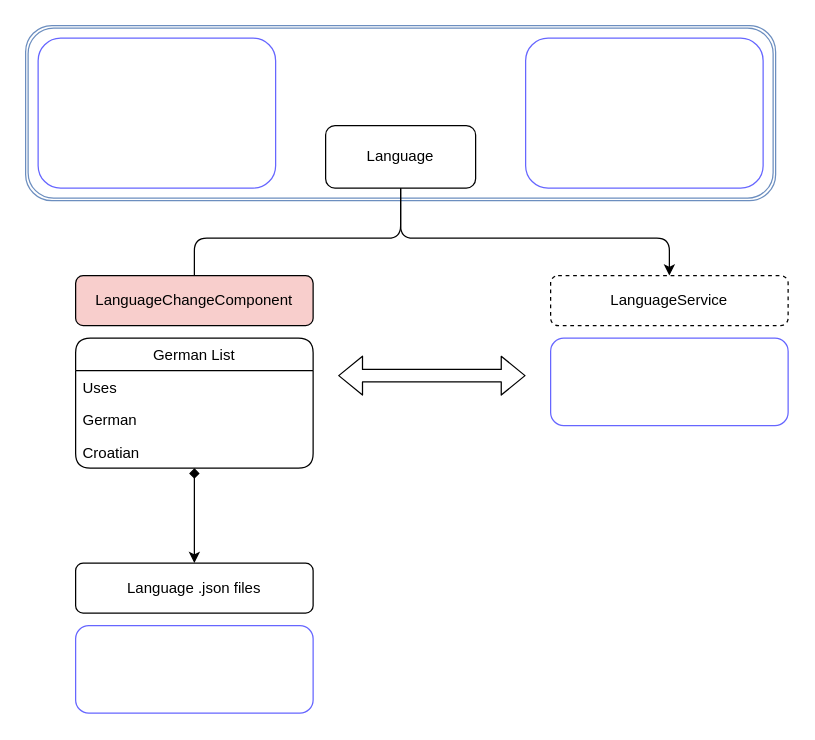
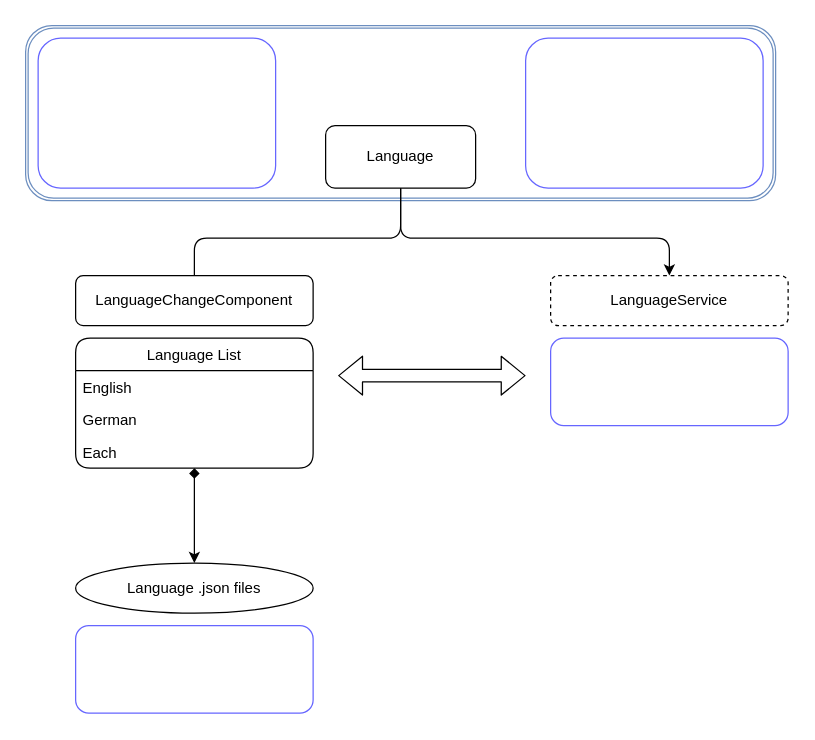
(194, 301) -> (194, 301)
(194, 355) -> (194, 355)
(99, 388) -> (108, 388)
(114, 453) -> (99, 453)
(194, 588) -> (194, 588)
